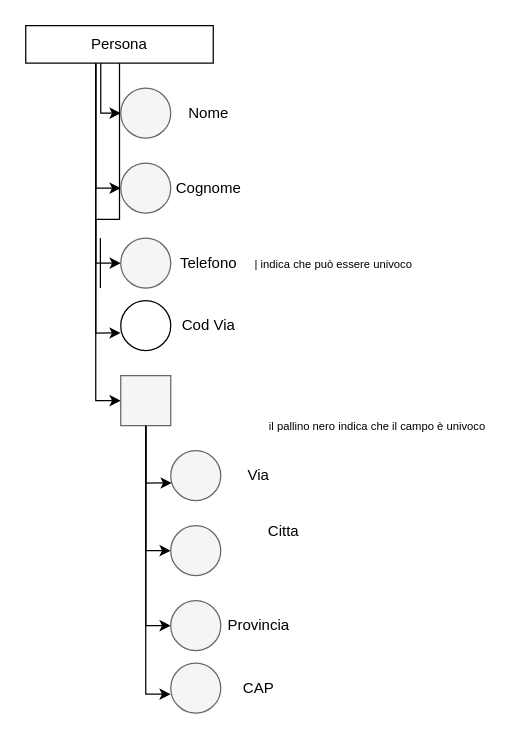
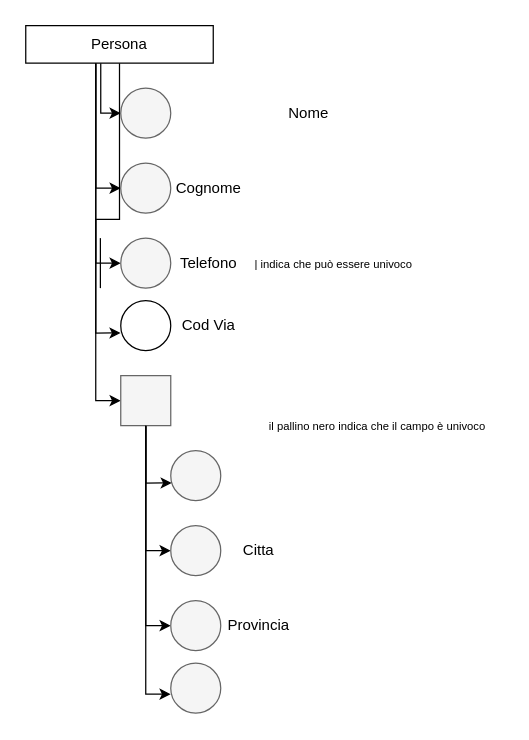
(208, 113) -> (308, 113)
(258, 476) -> none
(283, 532) -> (258, 551)
(258, 688) -> none
